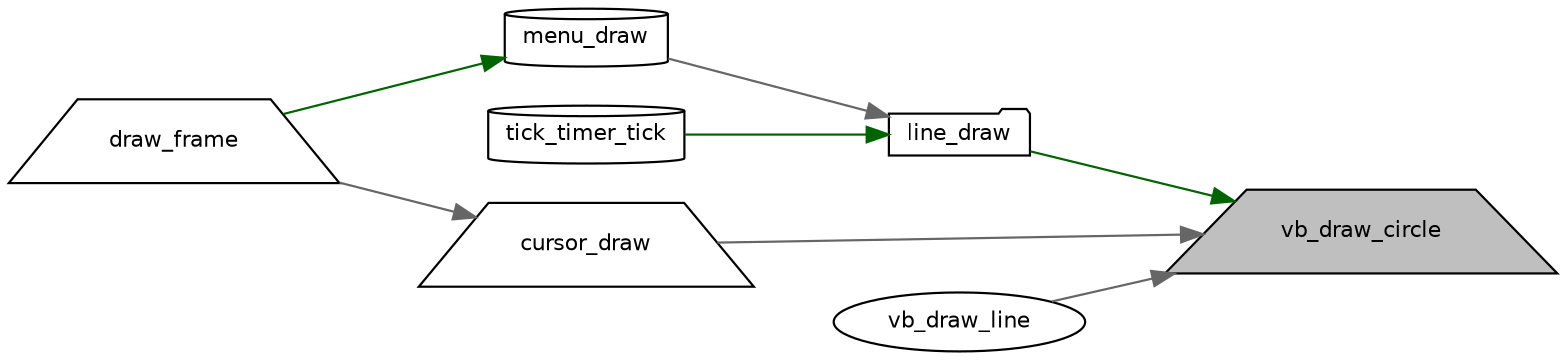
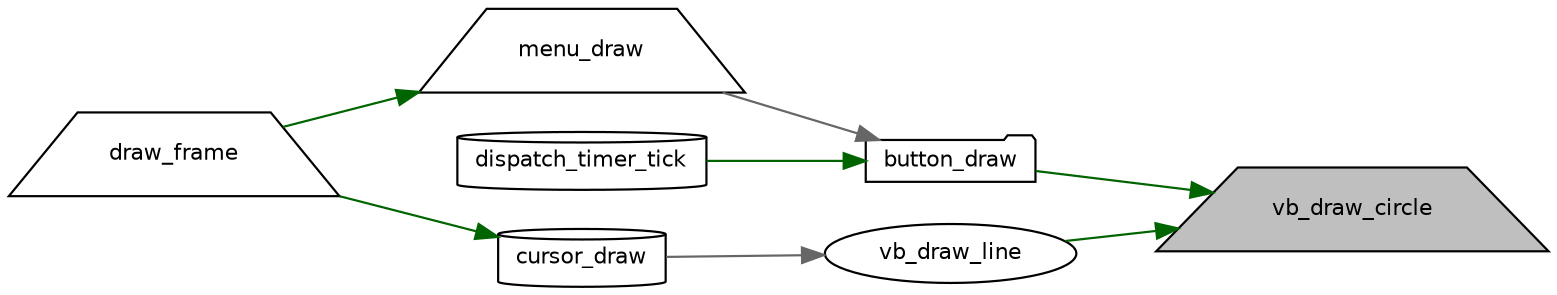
(586, 38) -> (582, 51)
(586, 135) -> (582, 161)
(959, 135) -> (951, 161)
(397, 197) -> (408, 214)
(949, 239) -> (734, 256)
(586, 245) -> (582, 258)
(1102, 290) -> (1111, 236)
